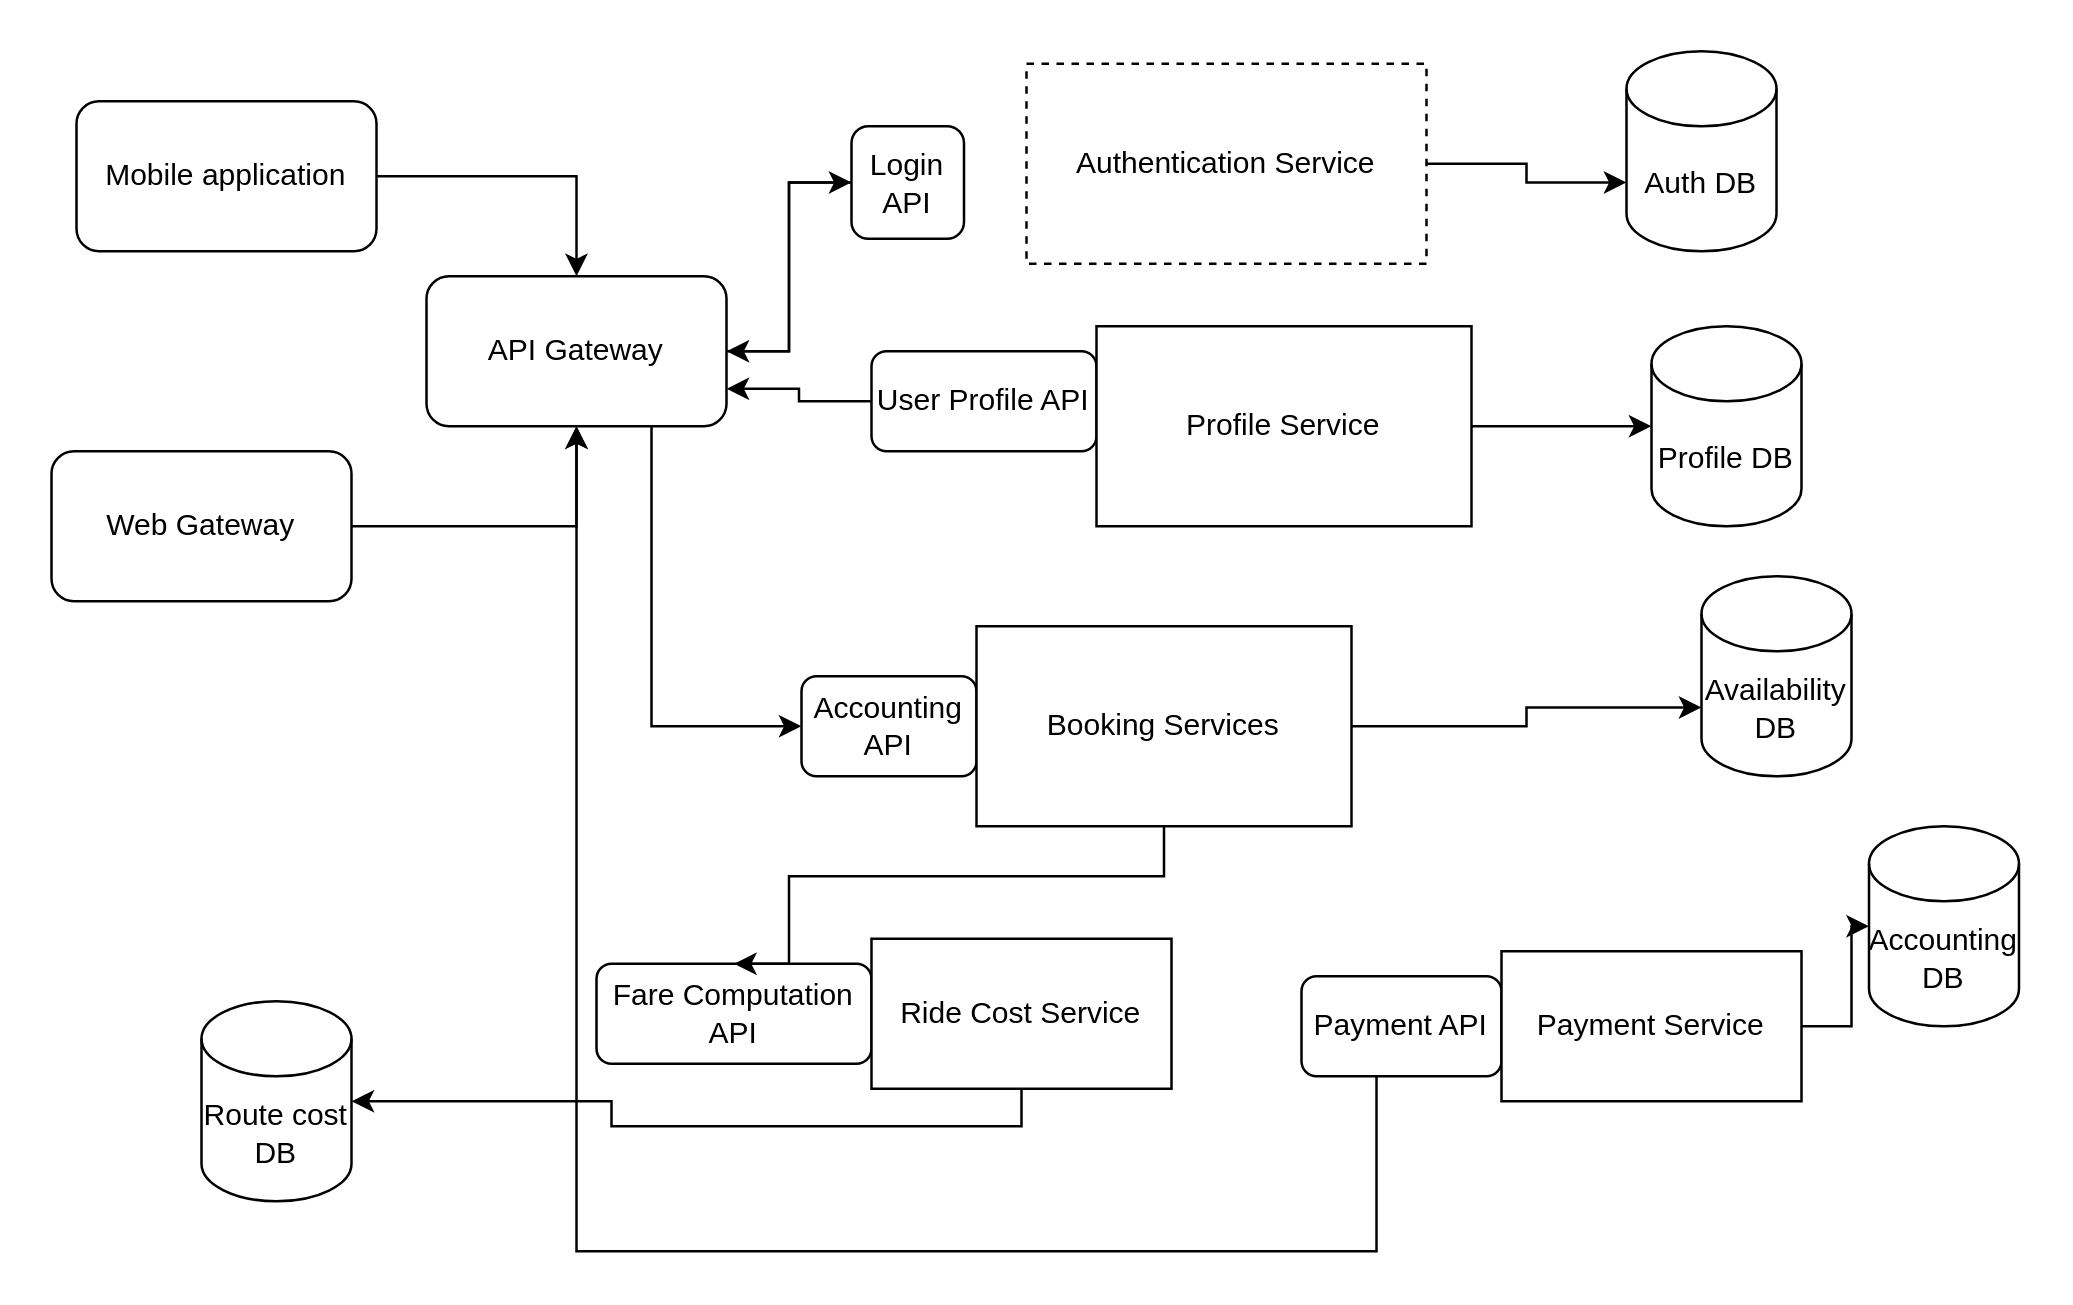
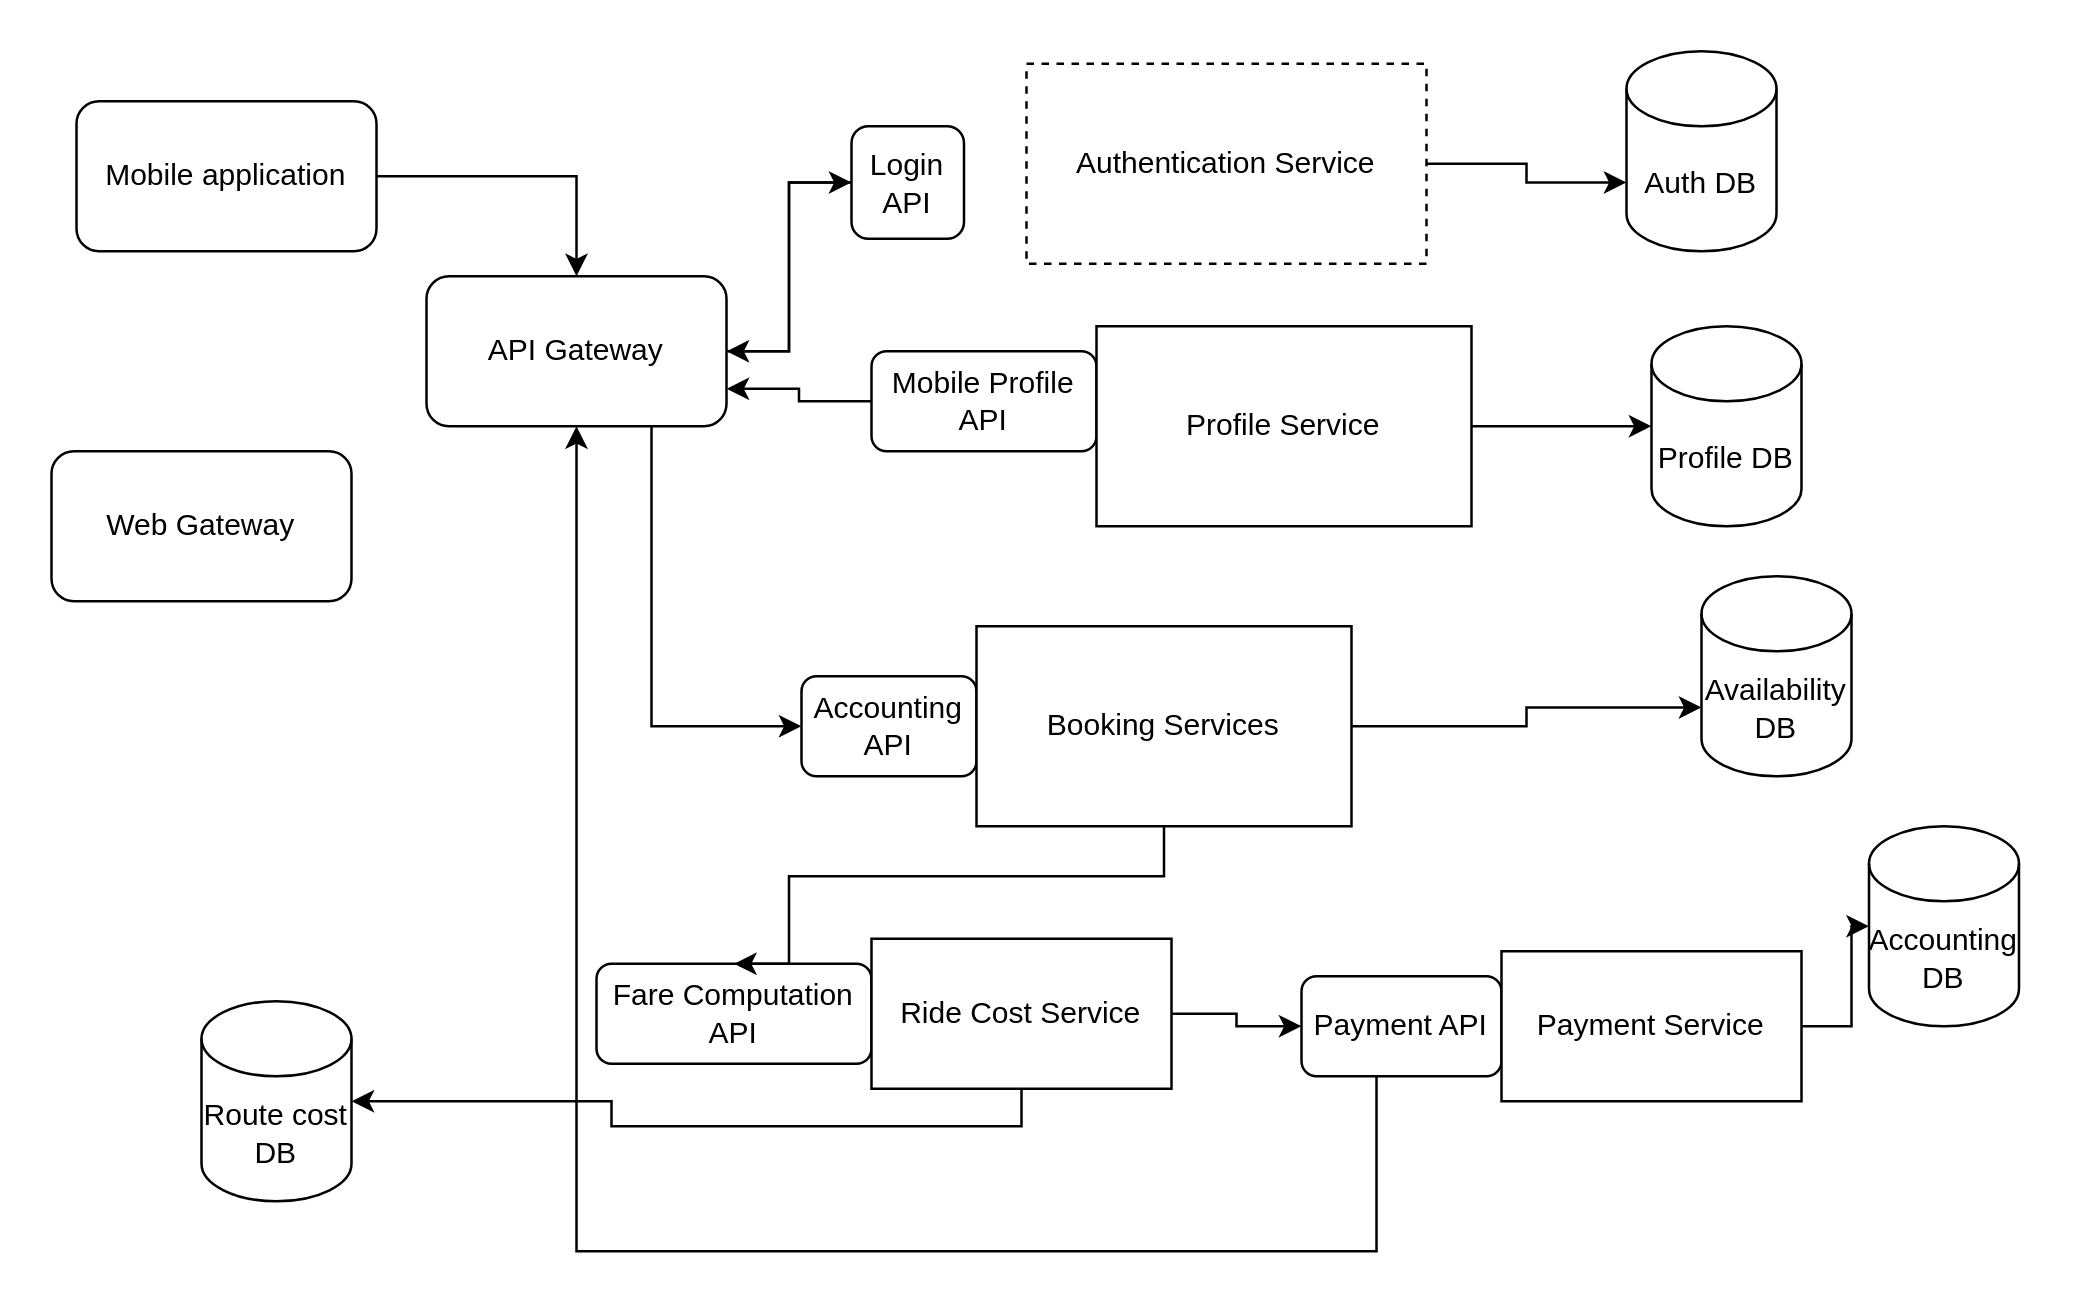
(984, 401) -> (984, 401)
(461, 526) -> none
none -> (1234, 1014)
